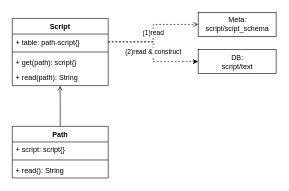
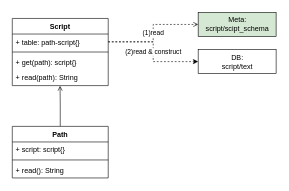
(237, 24) -> (237, 24)
